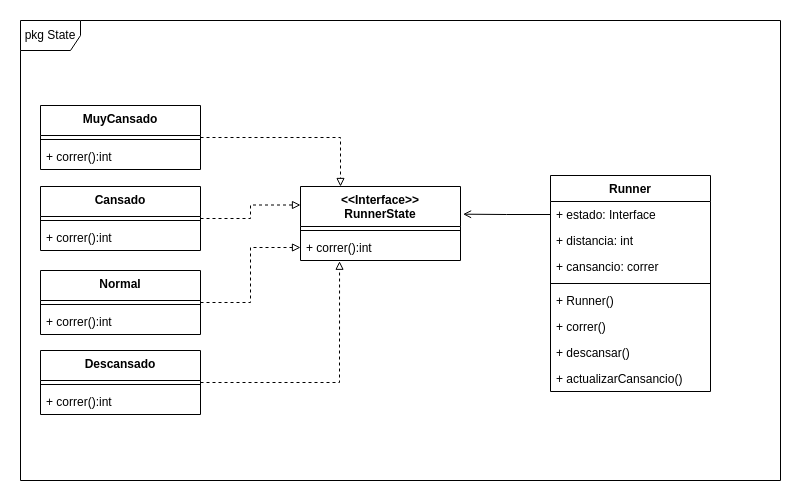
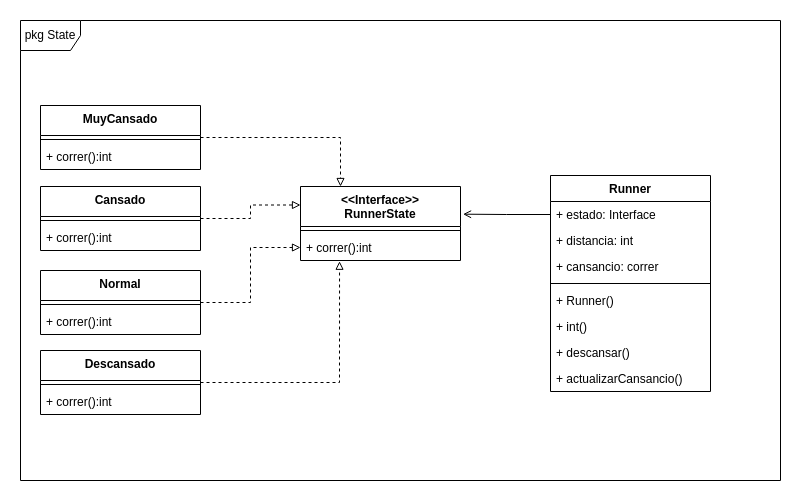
(588, 327) -> (576, 327)
